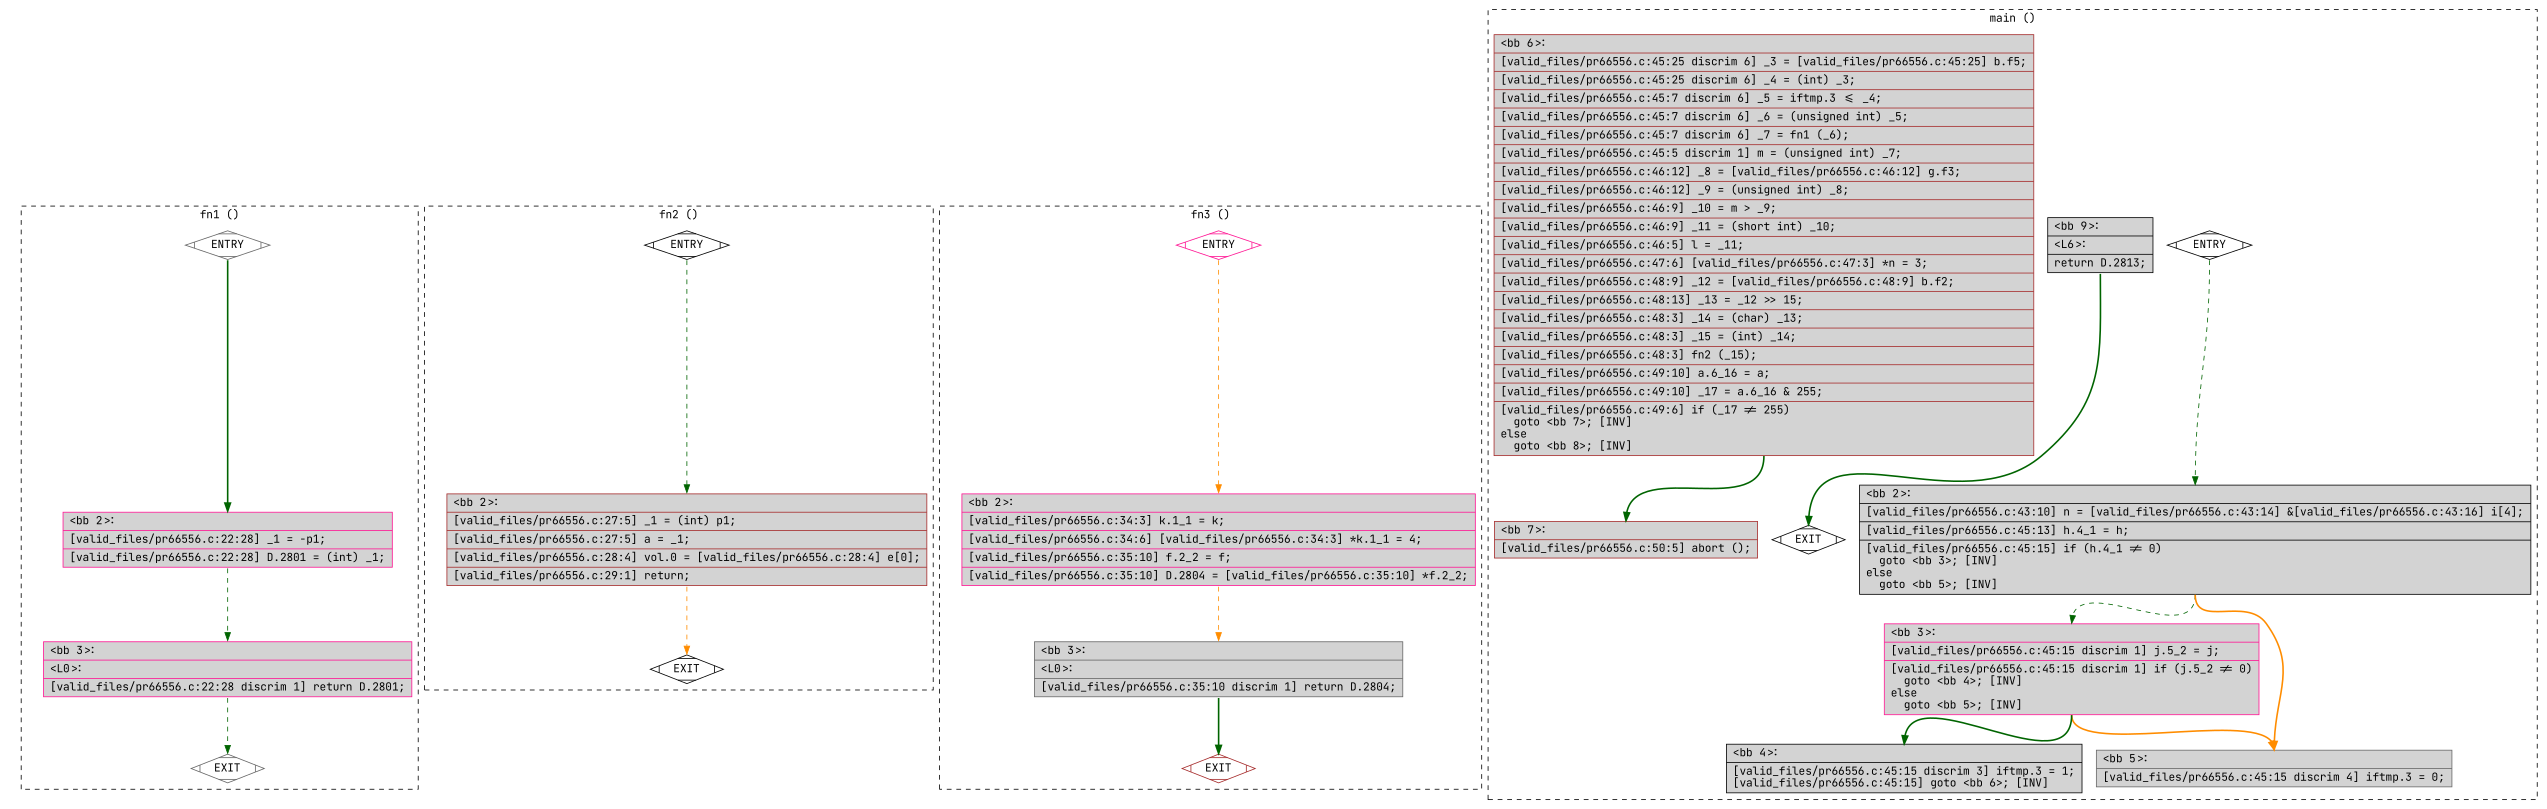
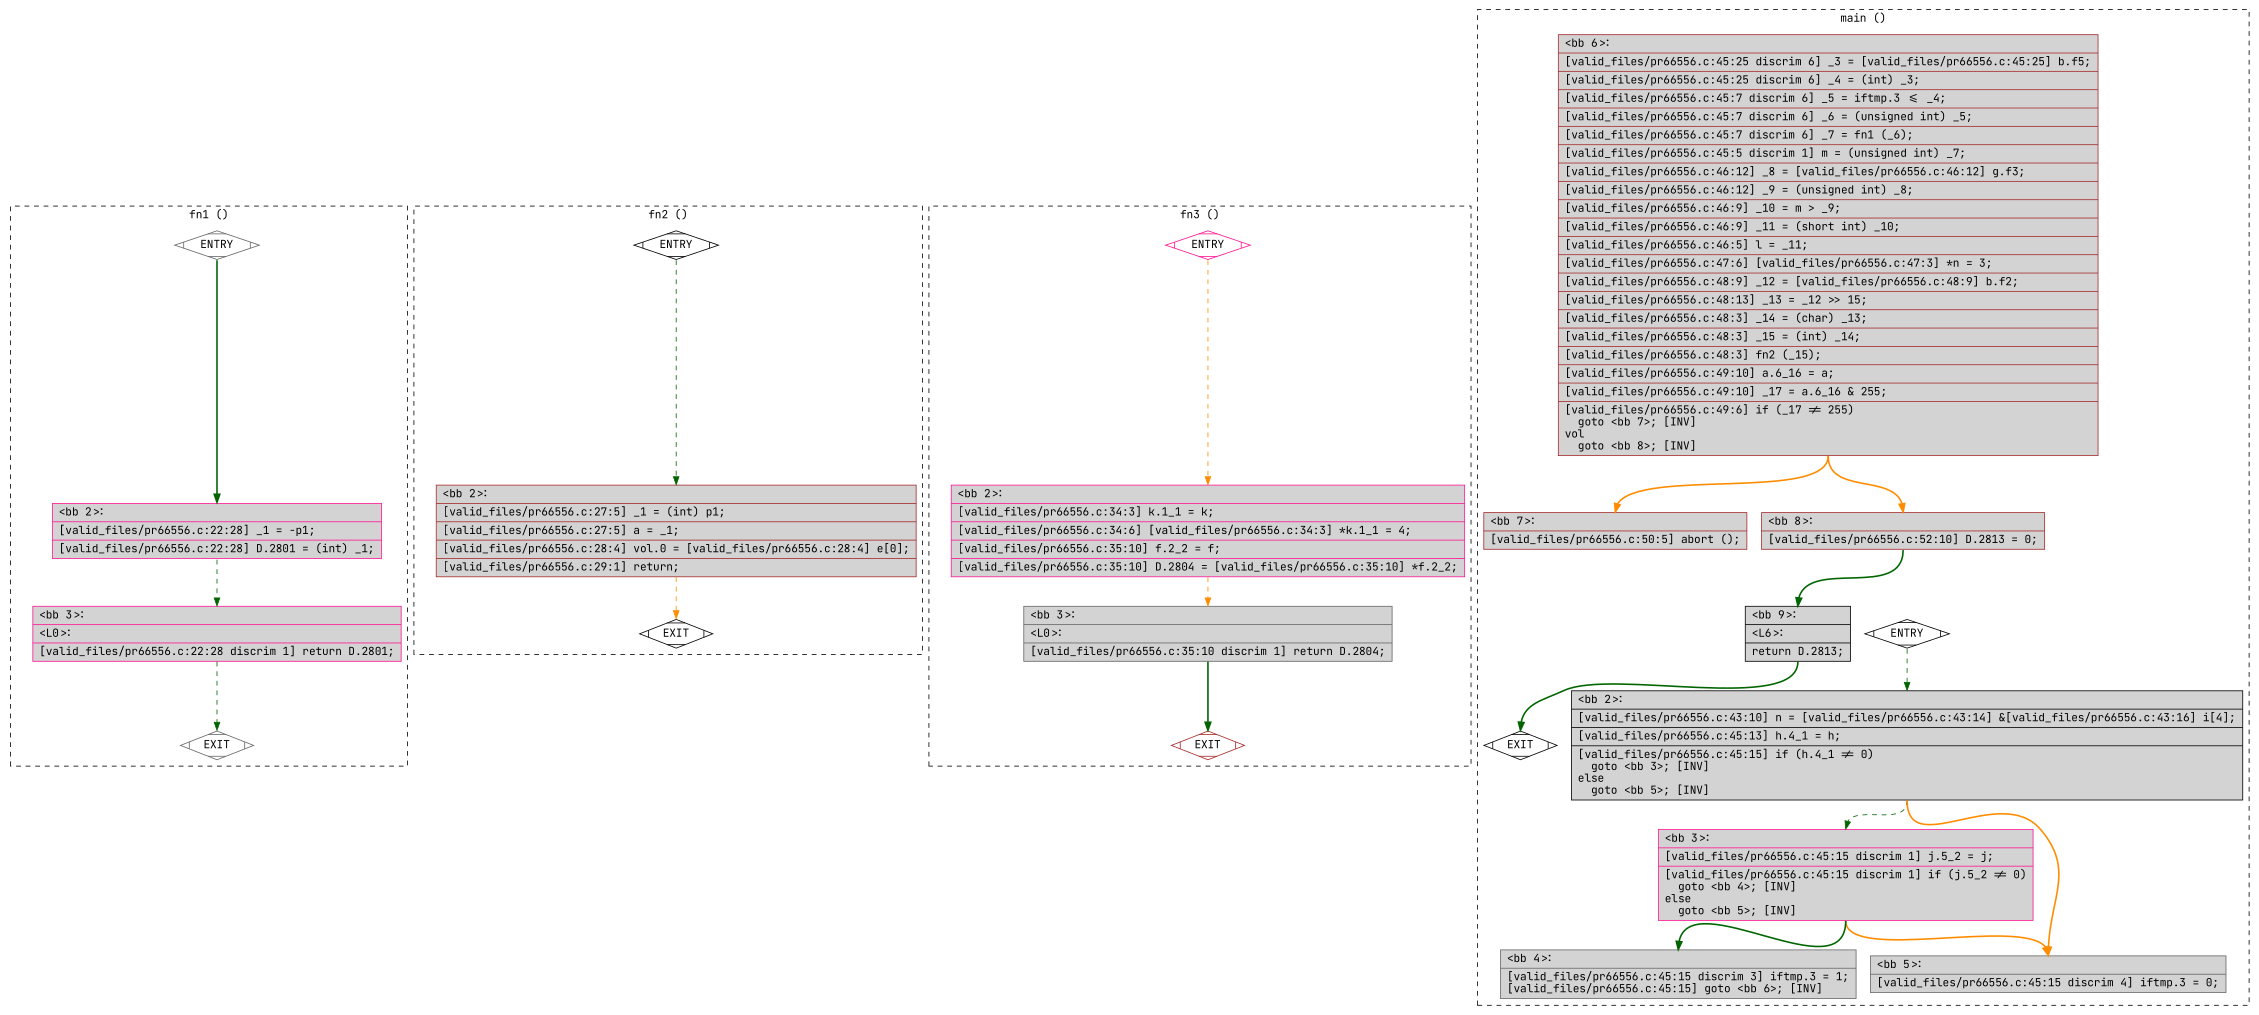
(1514, 434) -> (1575, 434)
(1699, 488) -> (1726, 484)
none -> (1903, 531)
(1904, 769) -> (1678, 974)
